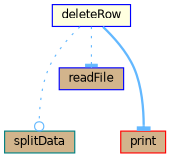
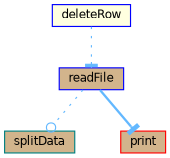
(48, 69) -> (69, 107)
(135, 71) -> (115, 108)
